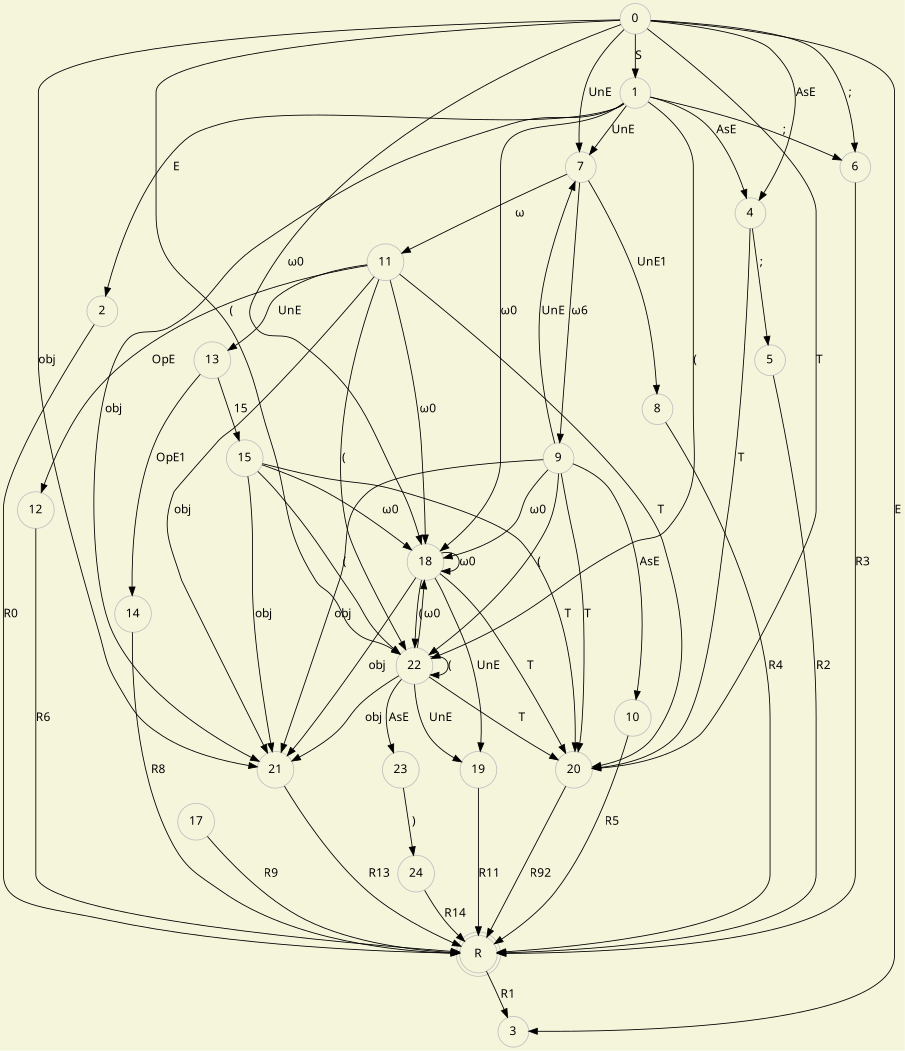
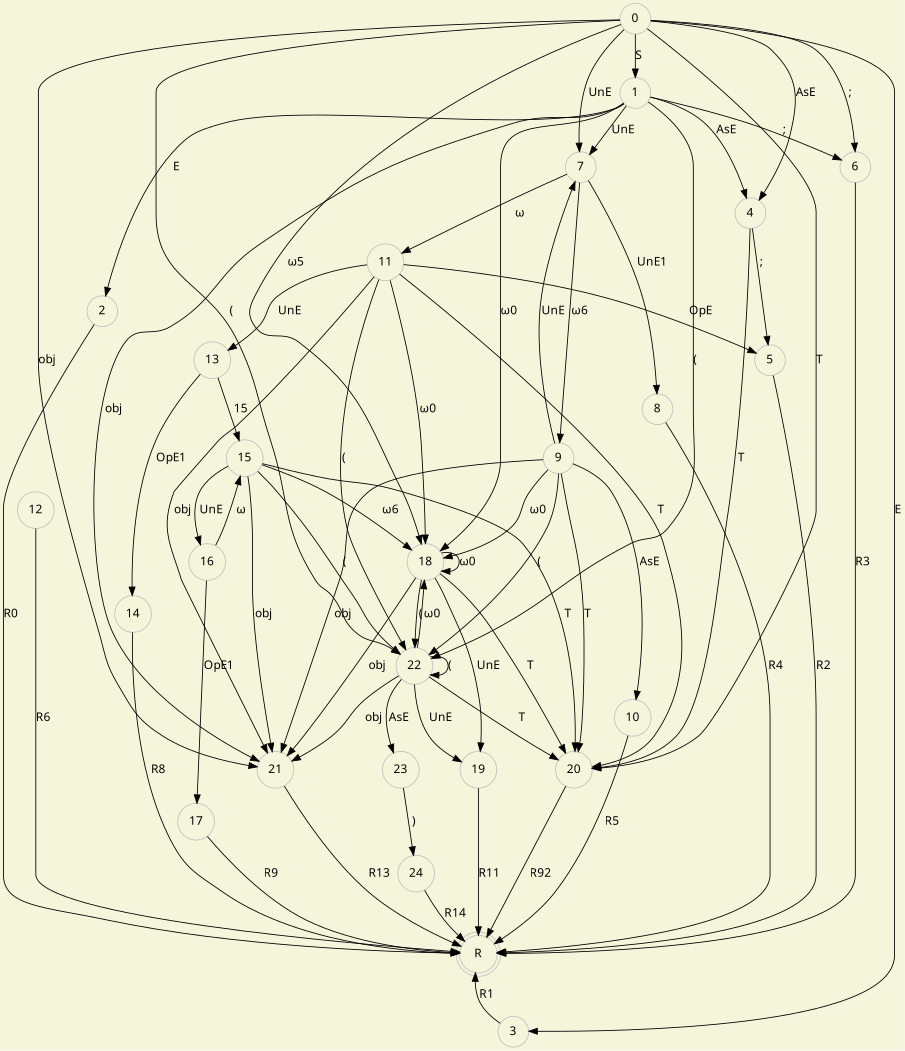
(296, 262) -> (296, 262)
(182, 325) -> (580, 291)
(391, 510) -> (391, 510)
none -> (207, 562)
(496, 990) -> (482, 1006)
